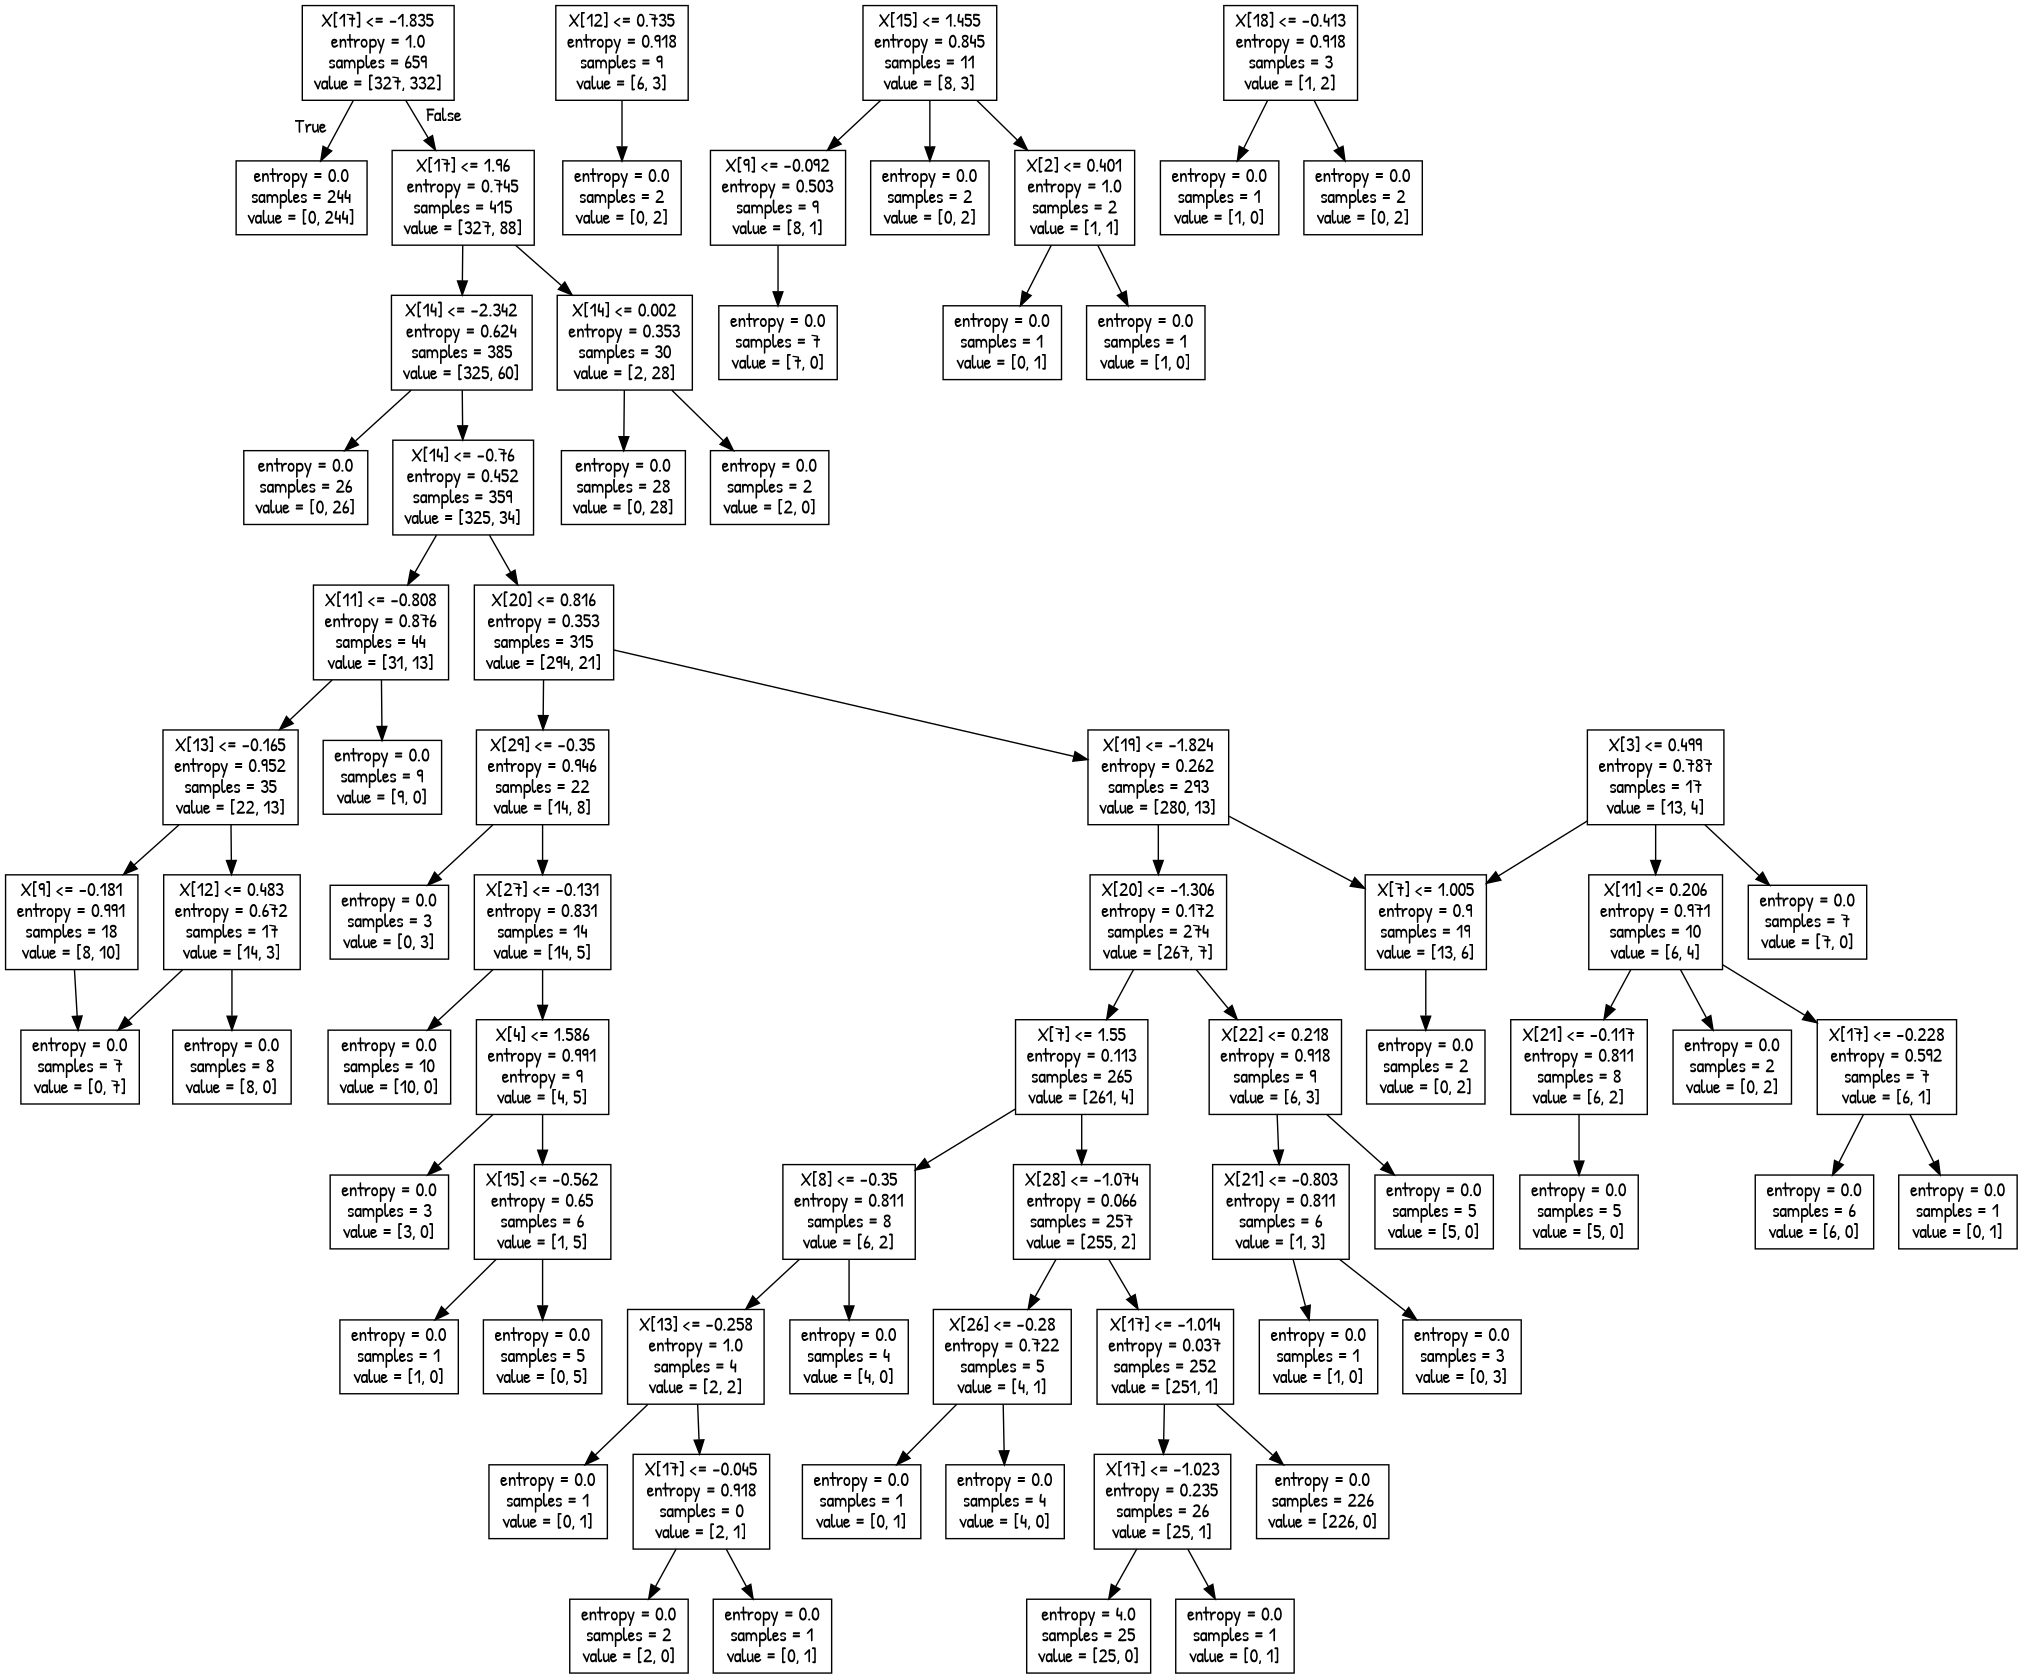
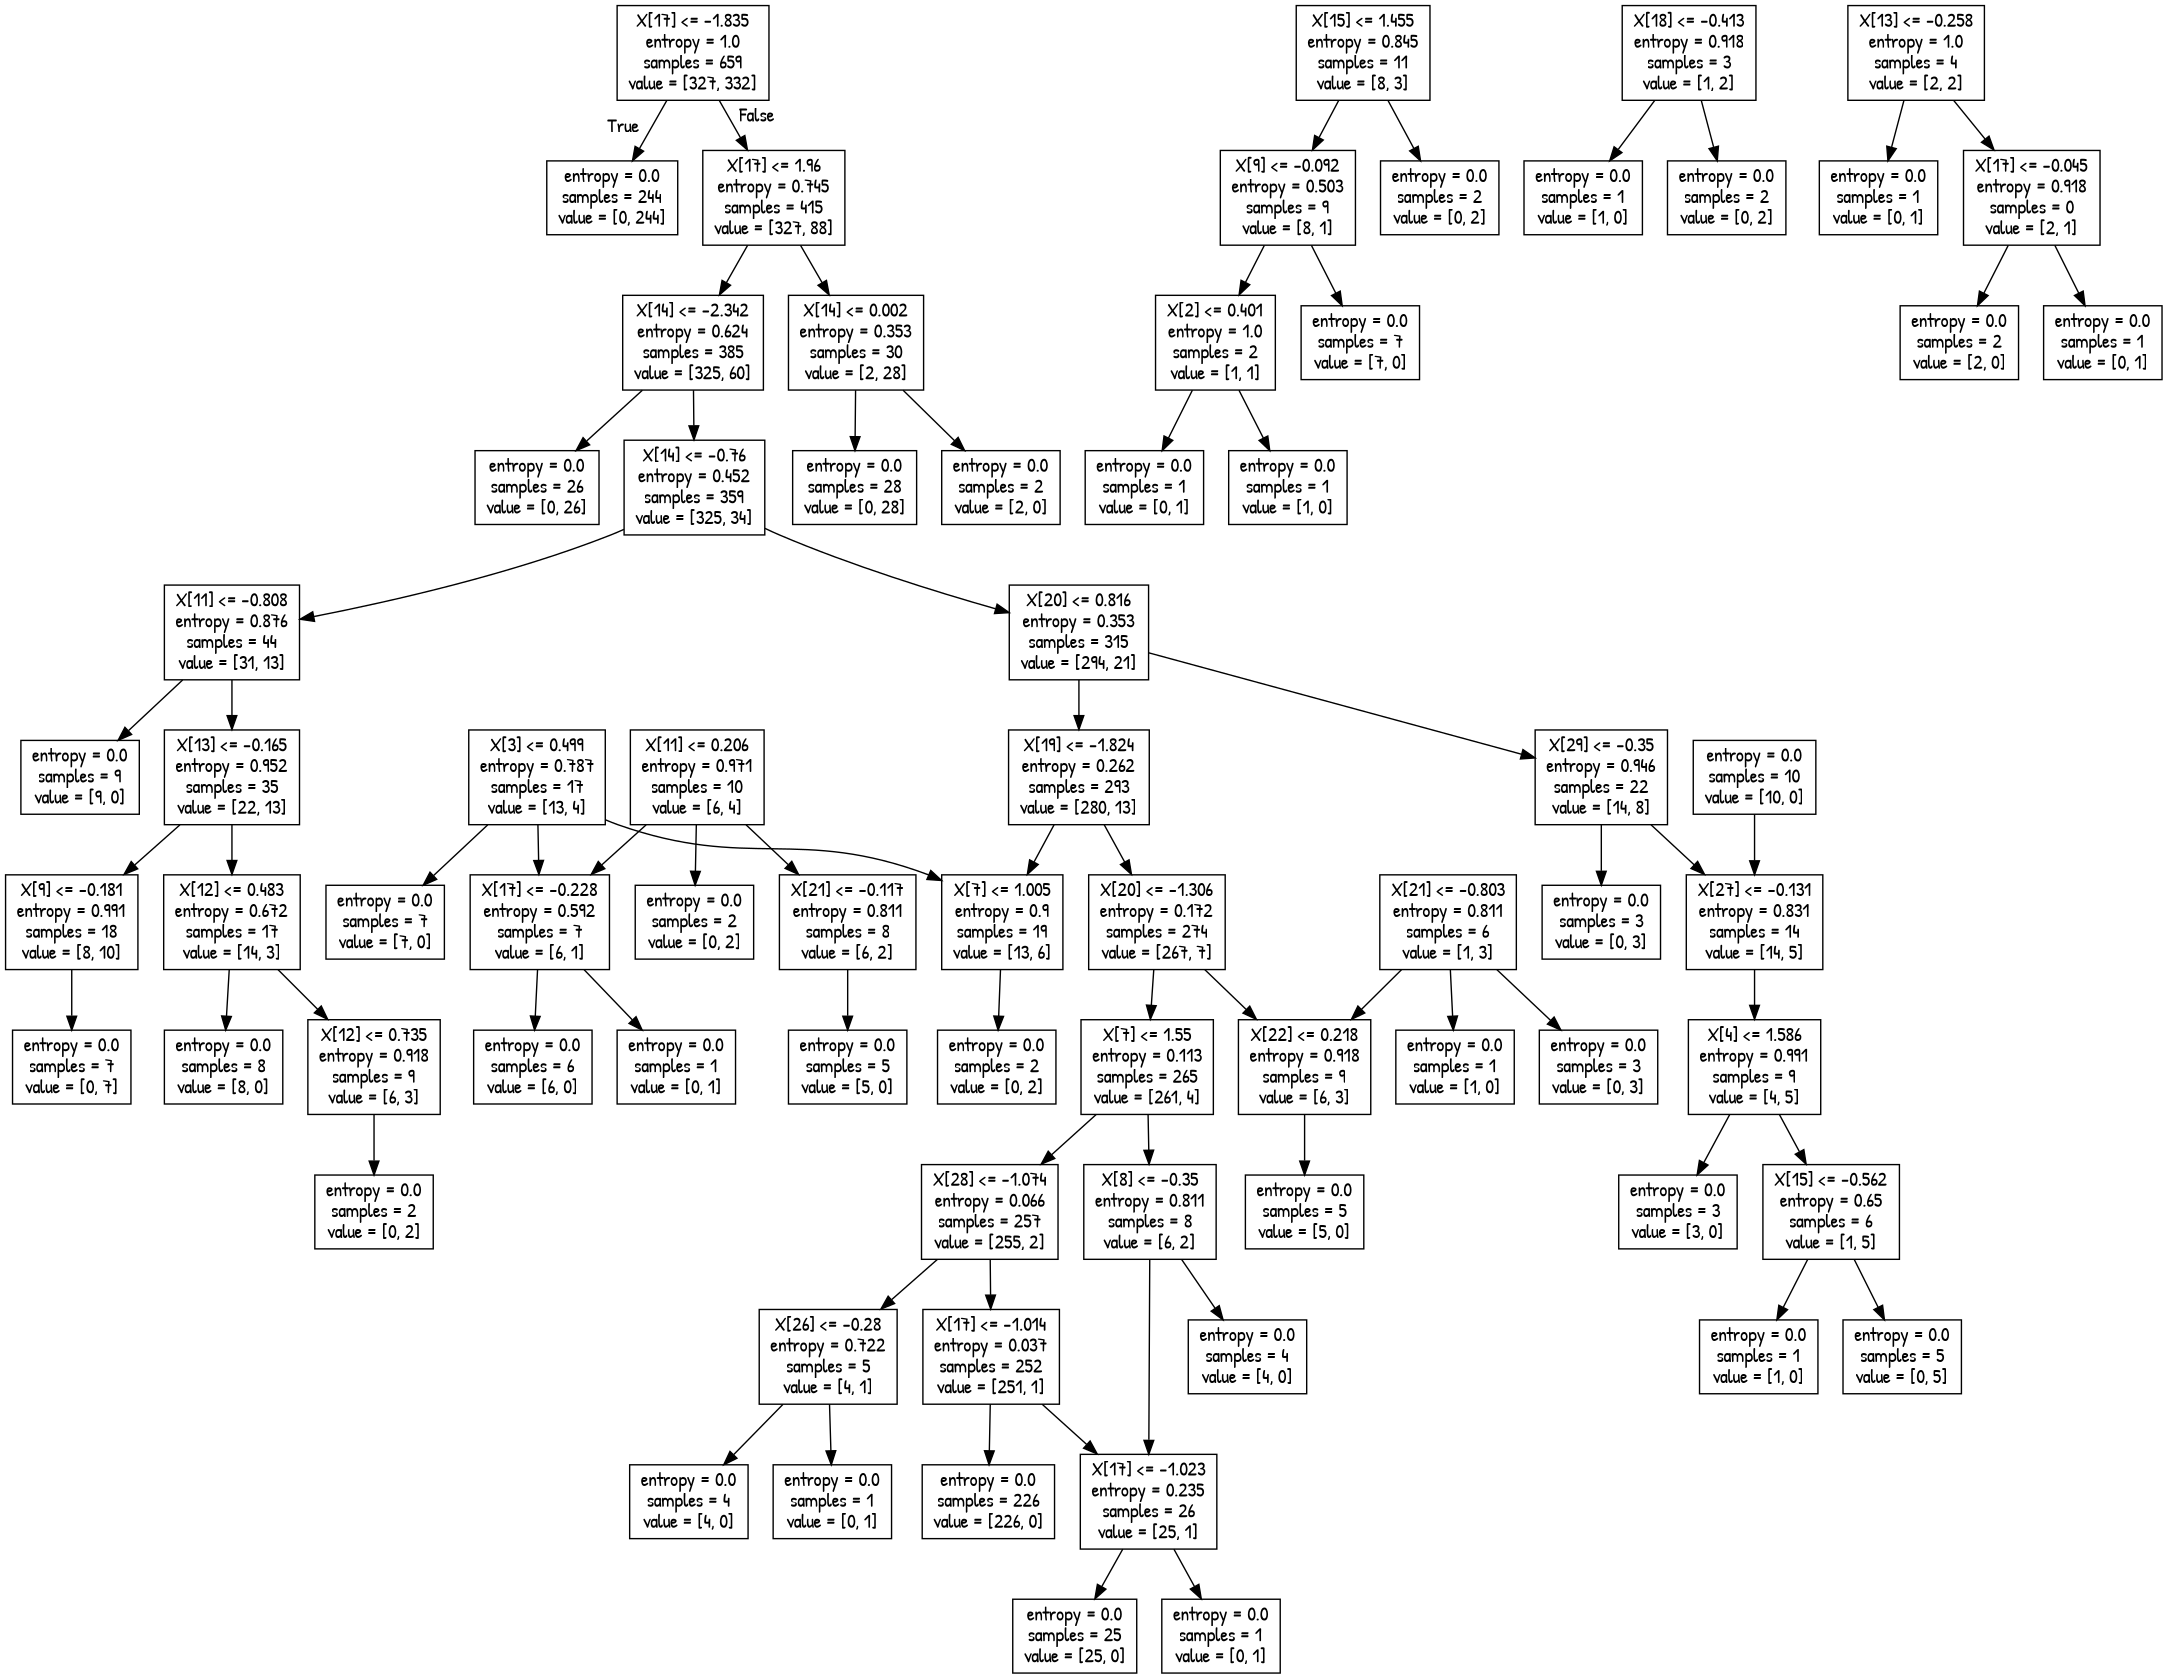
(997, 120) -> (1255, 264)
(1656, 843) -> (538, 843)
(156, 995) -> (298, 990)
(466, 995) -> (1755, 838)
(543, 1067) -> (1755, 1067)
(1278, 1132) -> (1381, 990)
(778, 1280) -> (1149, 1350)
(1089, 1636) -> (1075, 1636)
